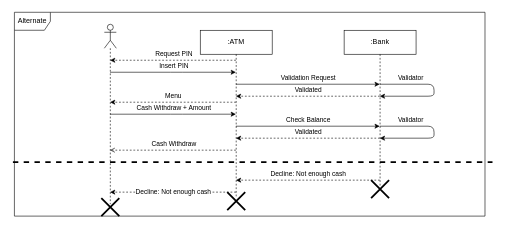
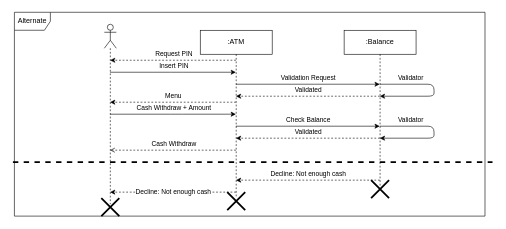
(380, 42) -> (380, 42)
